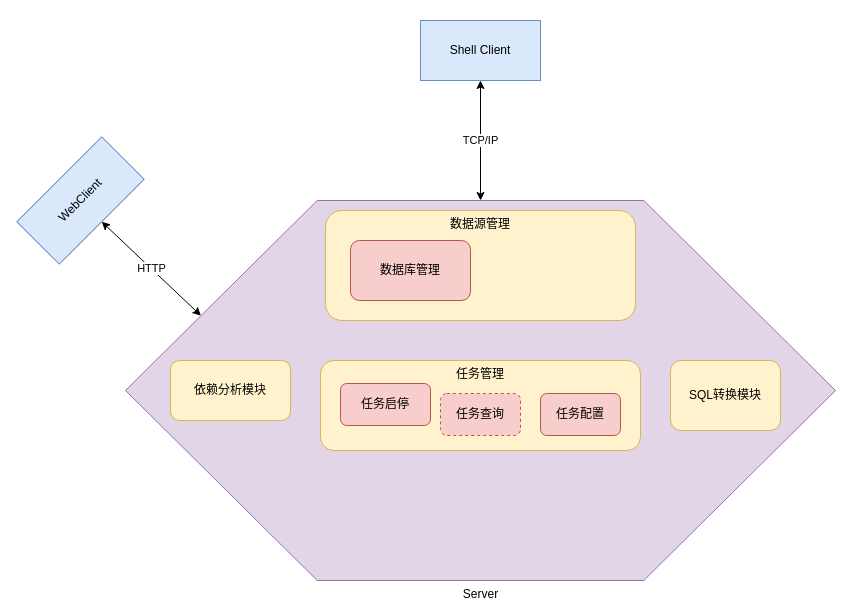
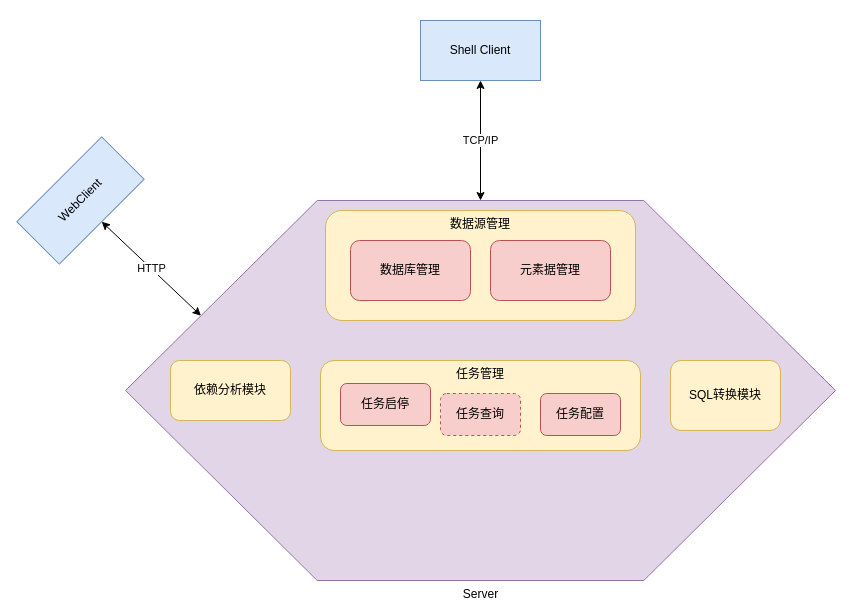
none -> (551, 271)
